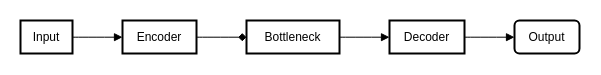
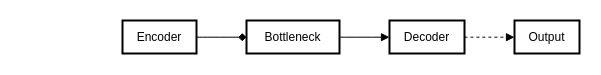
(47, 37) -> none
(94, 37) -> none
(486, 37) -> (486, 37)
(547, 37) -> (547, 37)
